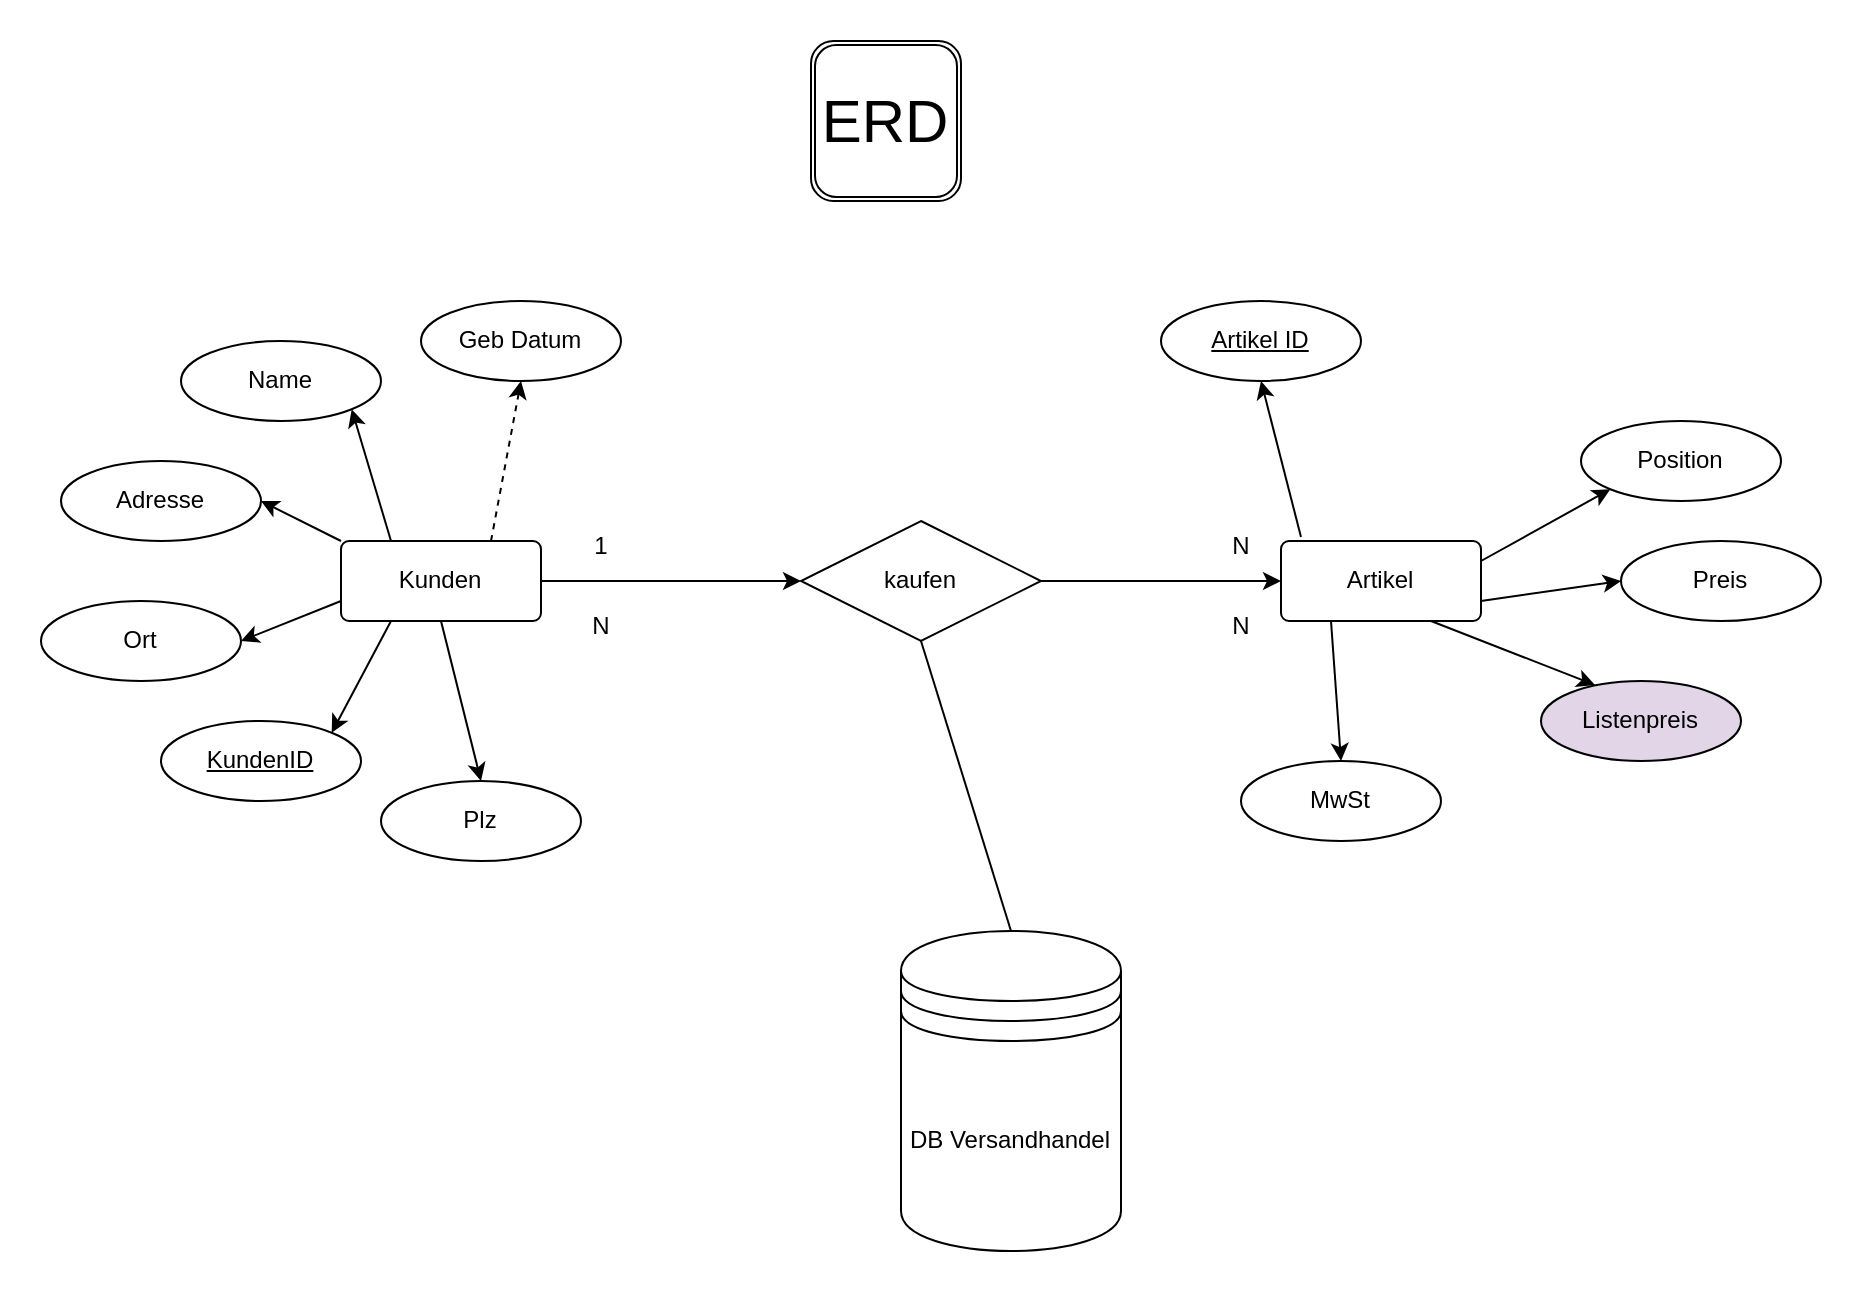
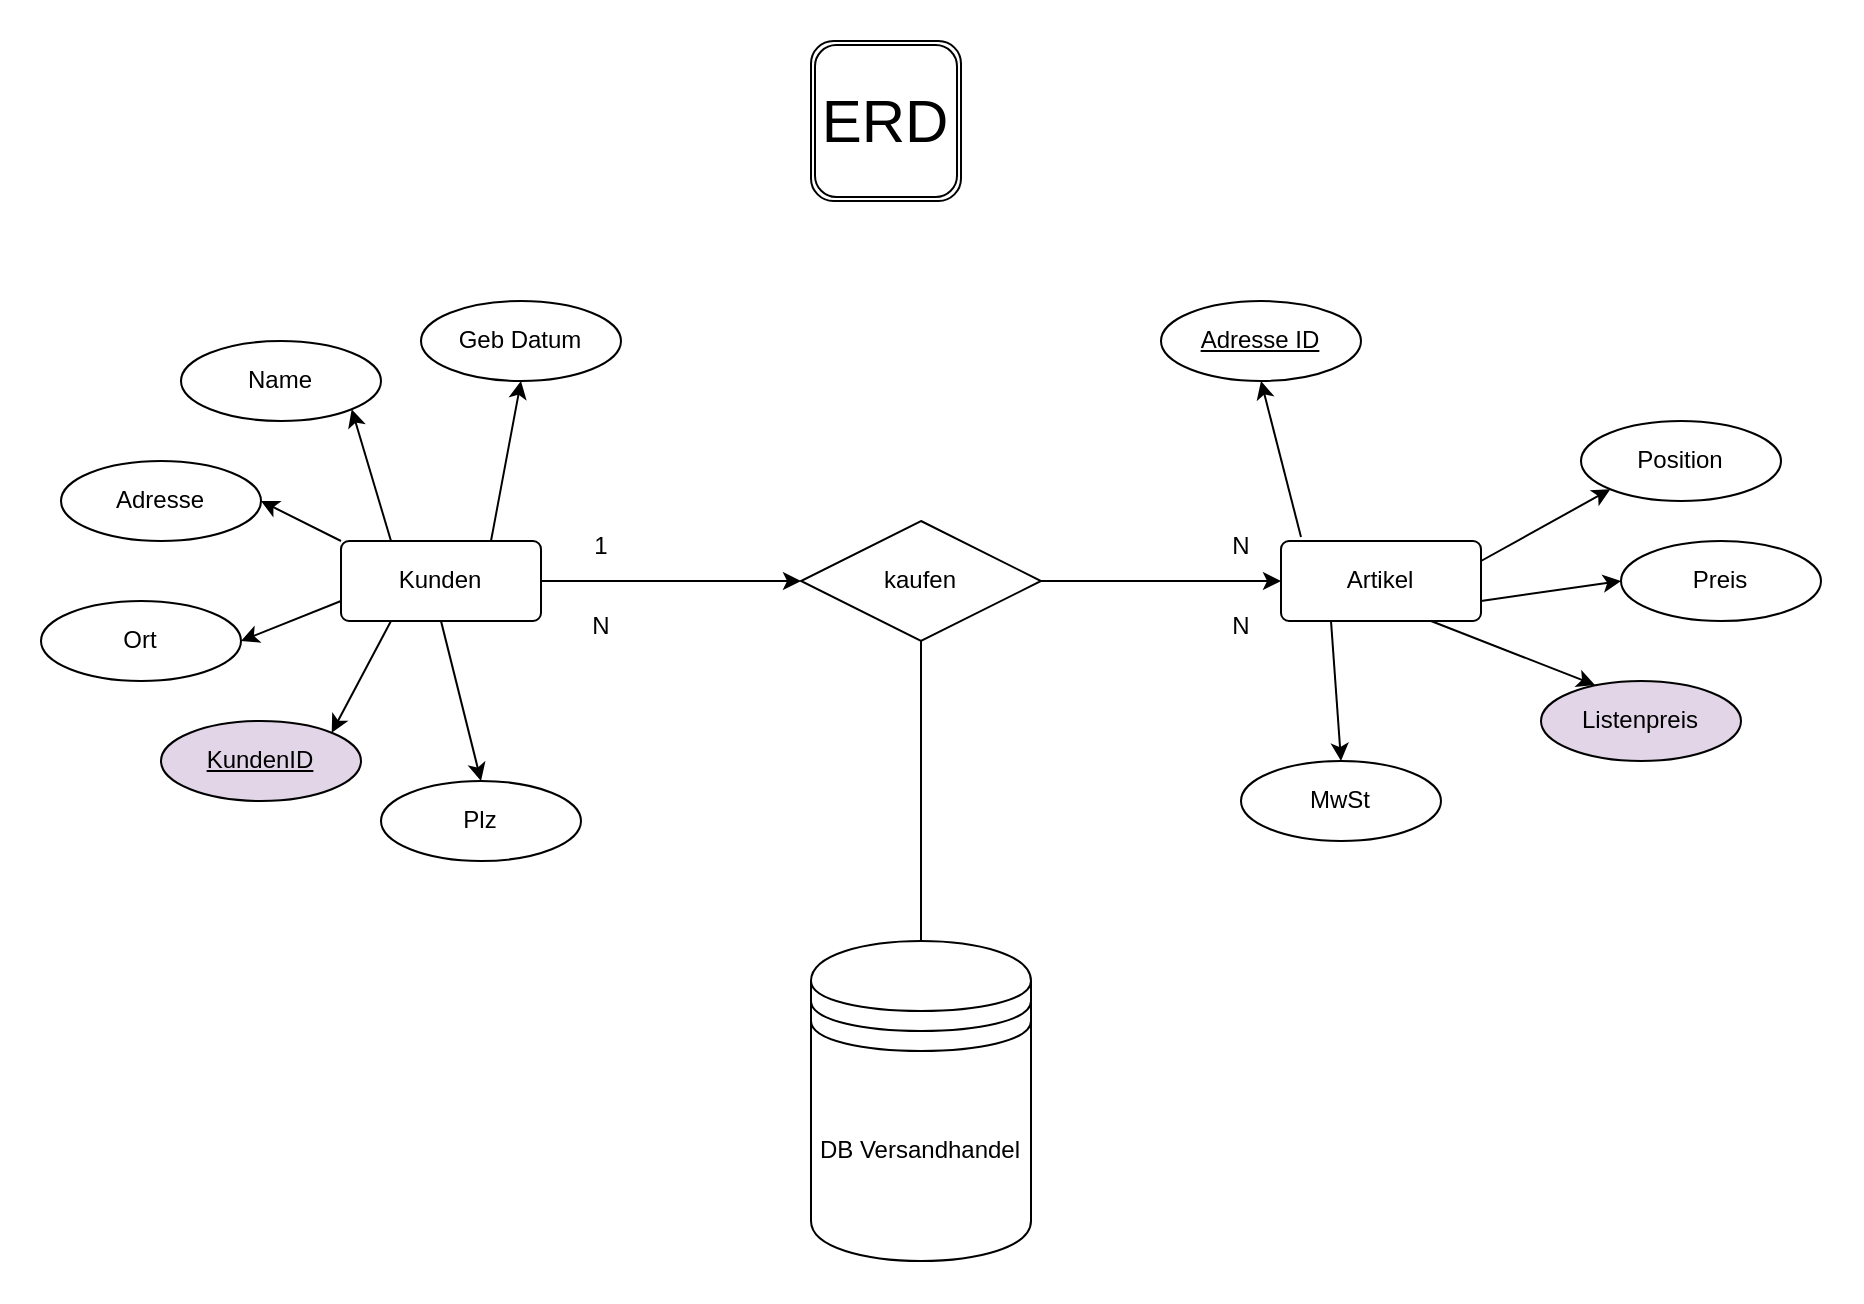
(1261, 341) -> (1261, 341)
(505, 468) -> (505, 468)
(261, 761) -> (261, 761)
(1011, 1091) -> (921, 1101)
